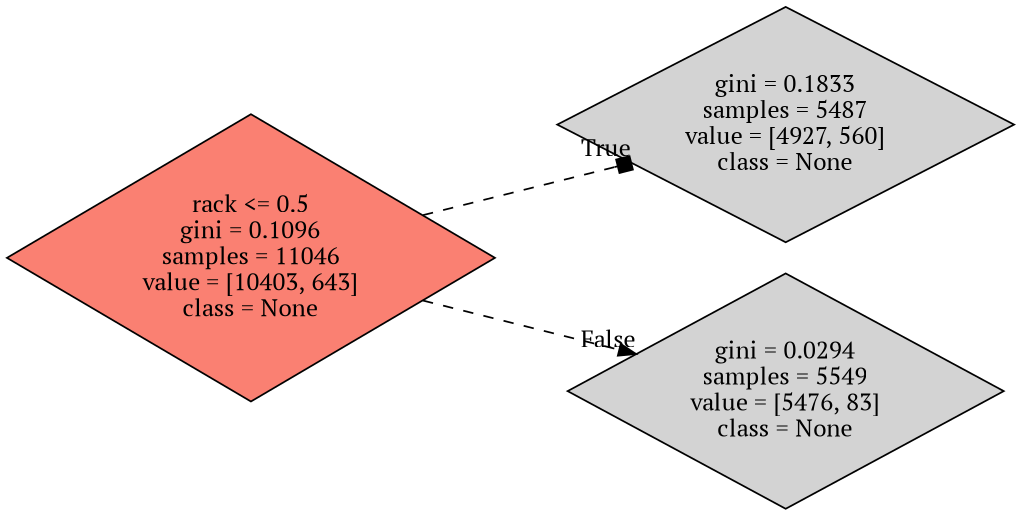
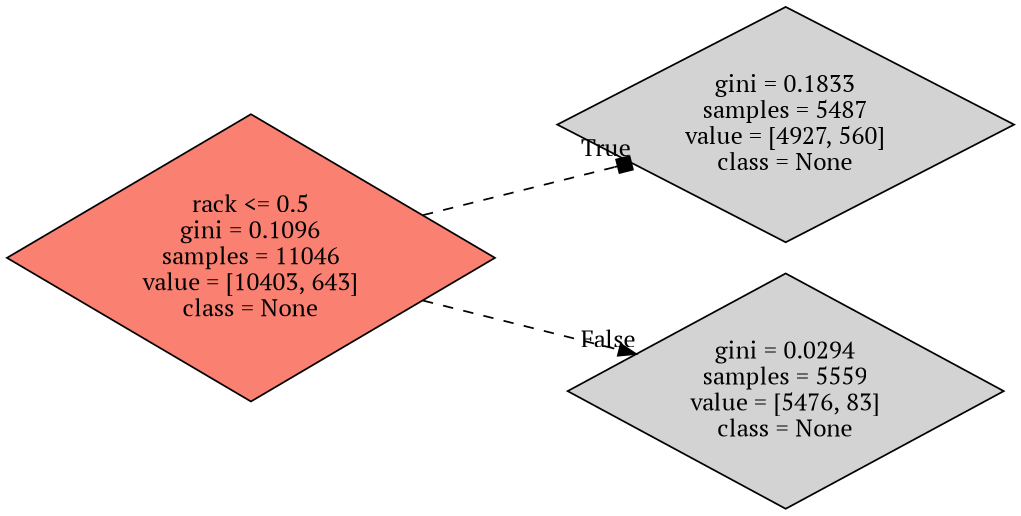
(786, 391) -> (786, 391)
